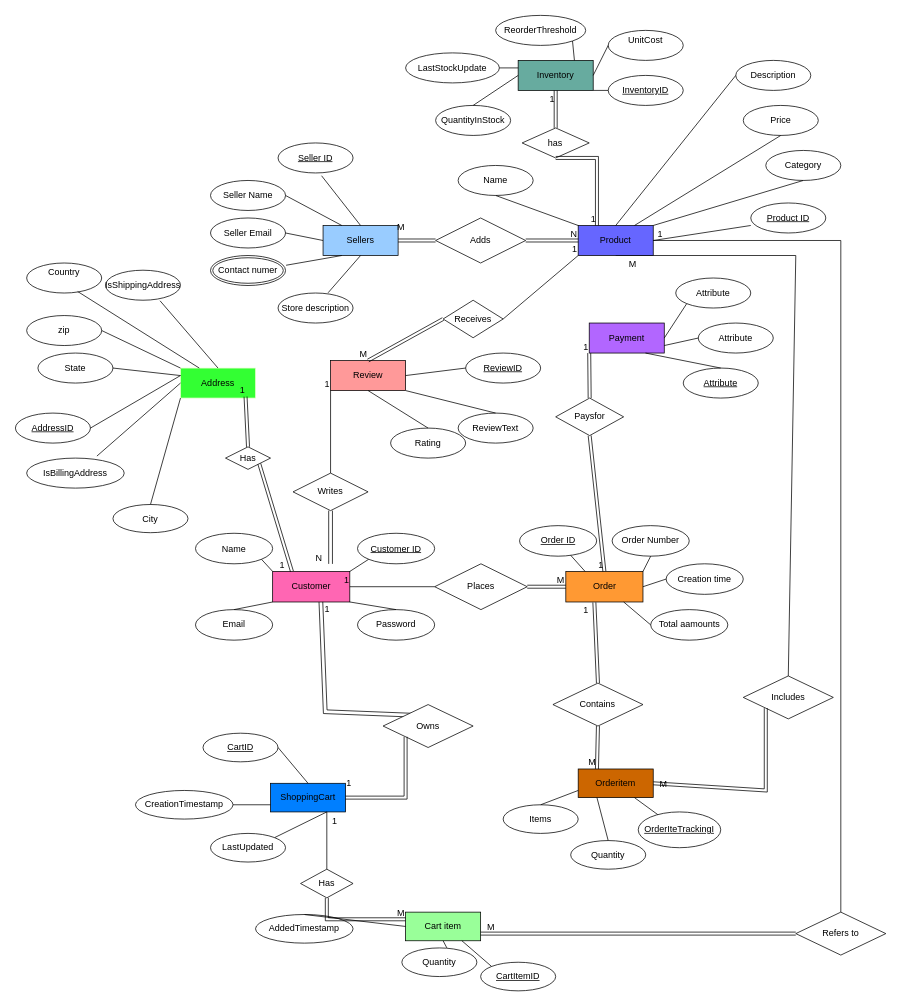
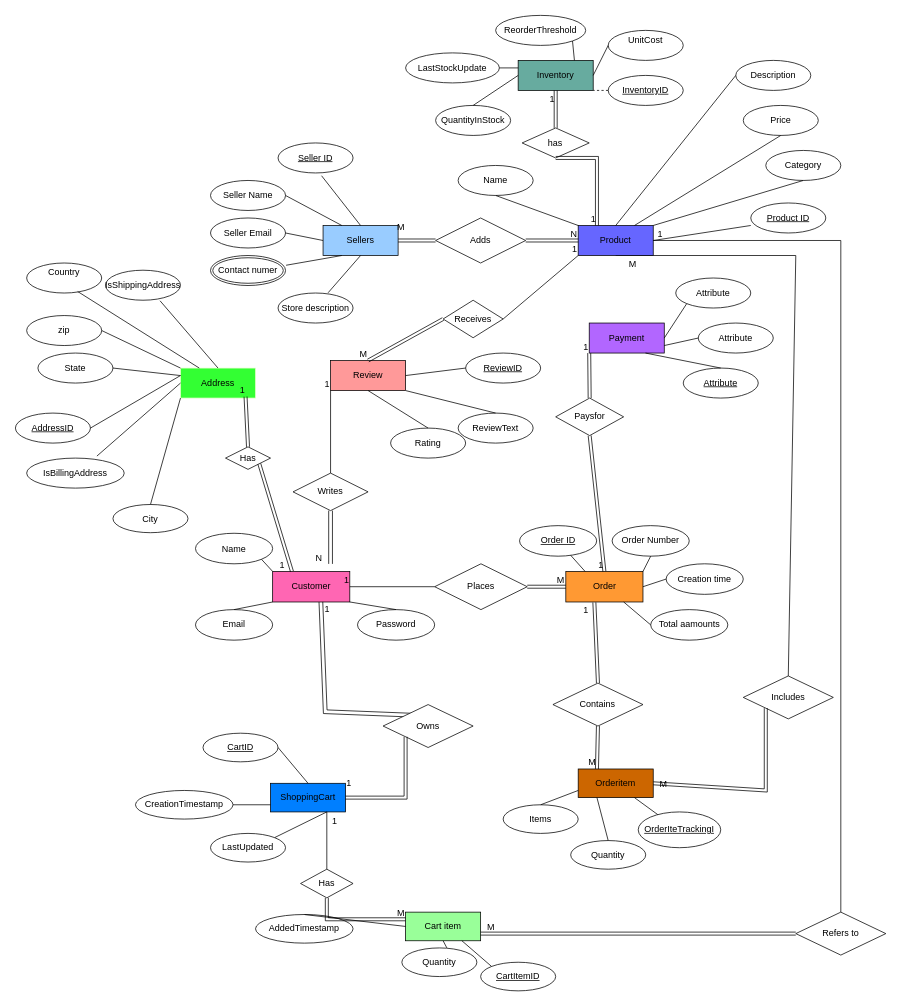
(600, 90) -> (600, 90)
(396, 548) -> none
(359, 565) -> none
